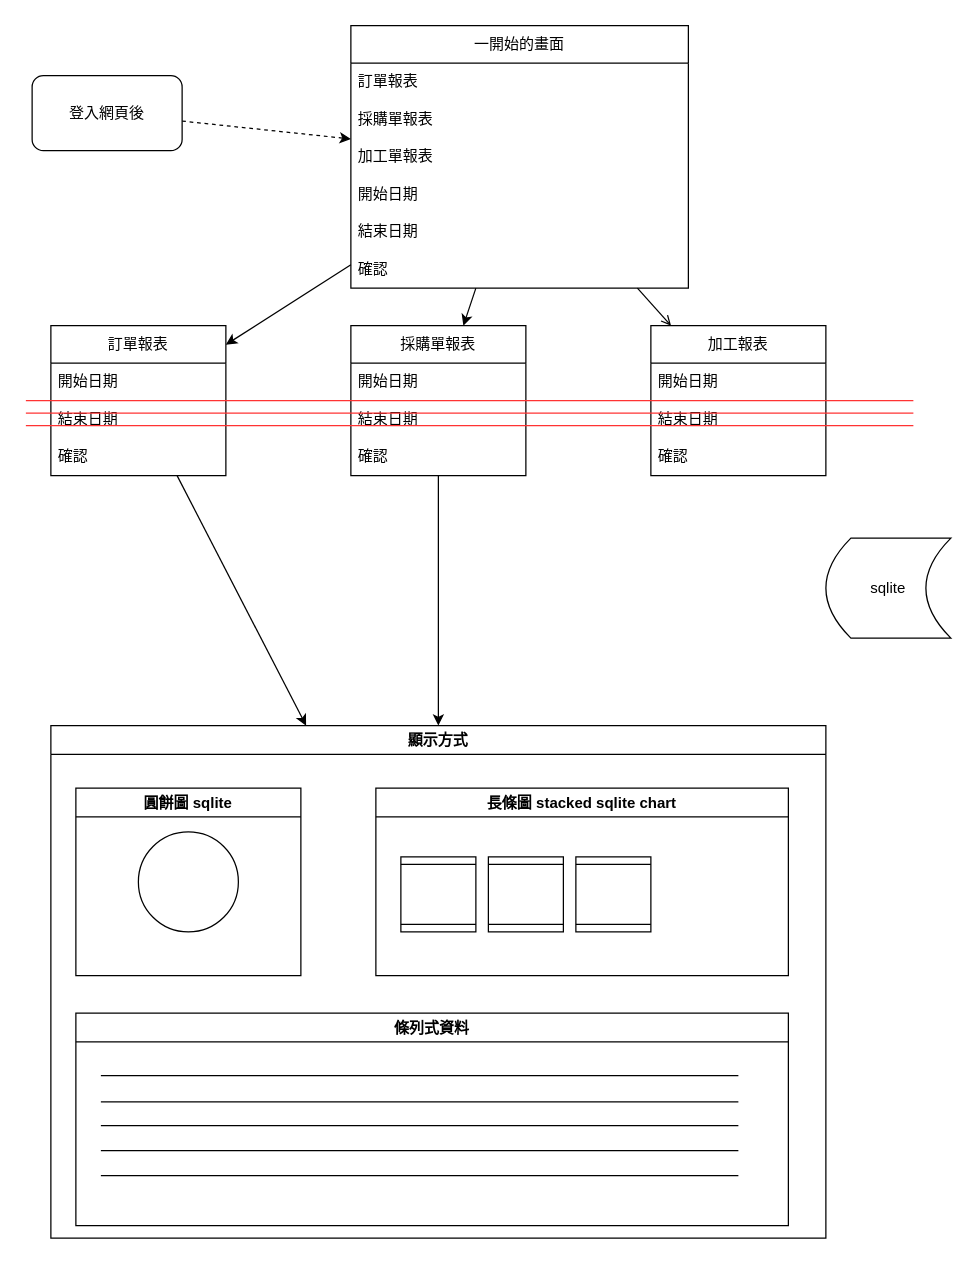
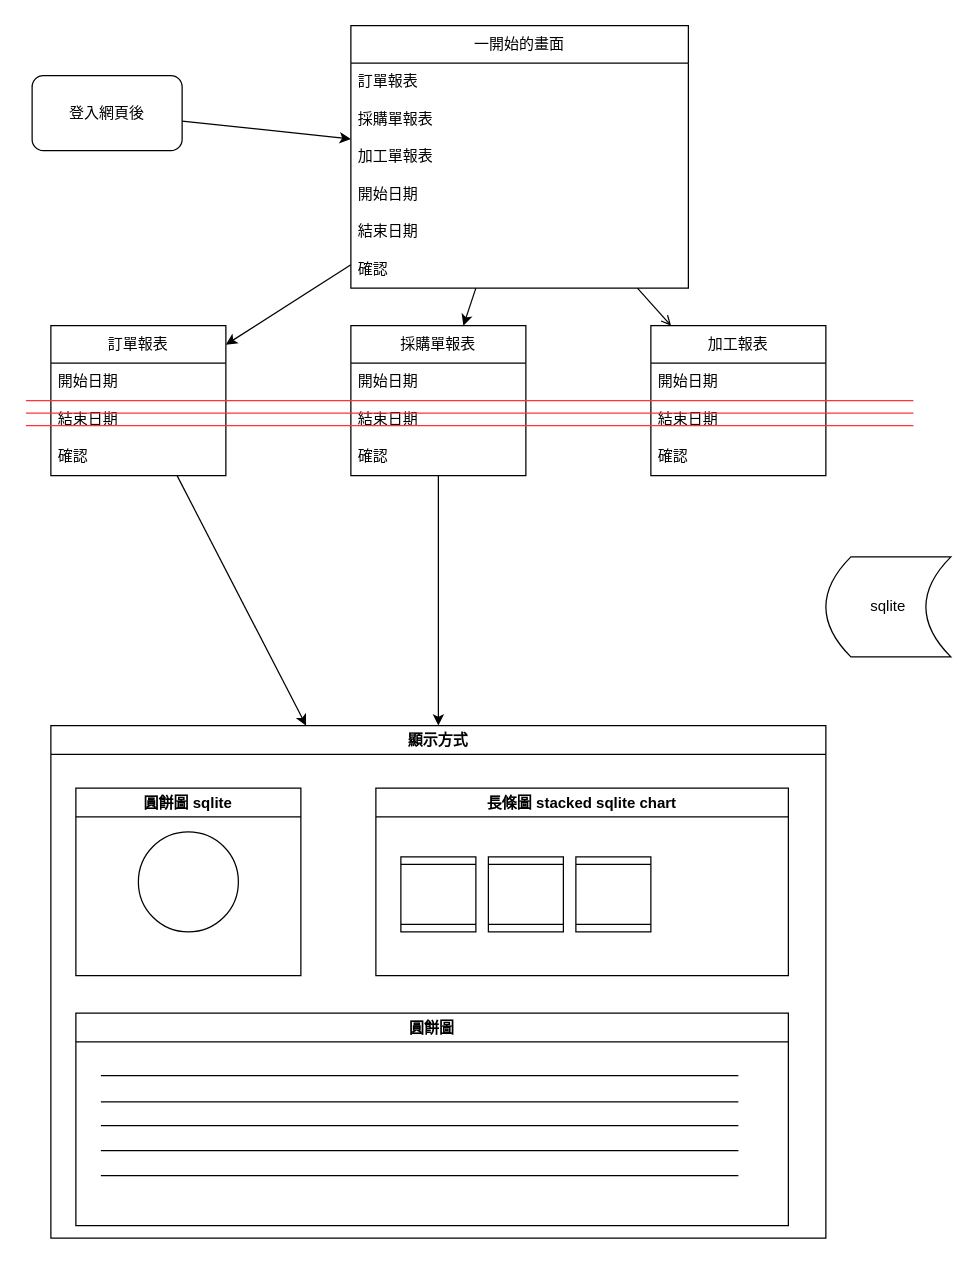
(262, 130) -> (262, 130)
(888, 588) -> (888, 607)
(432, 1028) -> (432, 1028)
